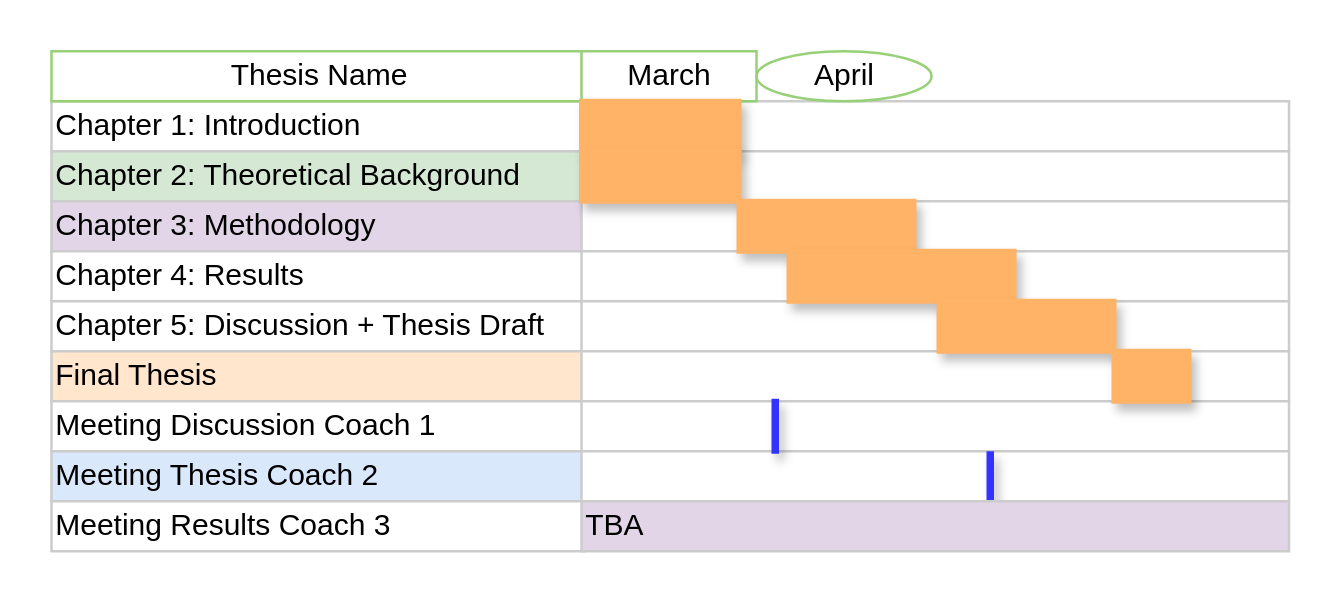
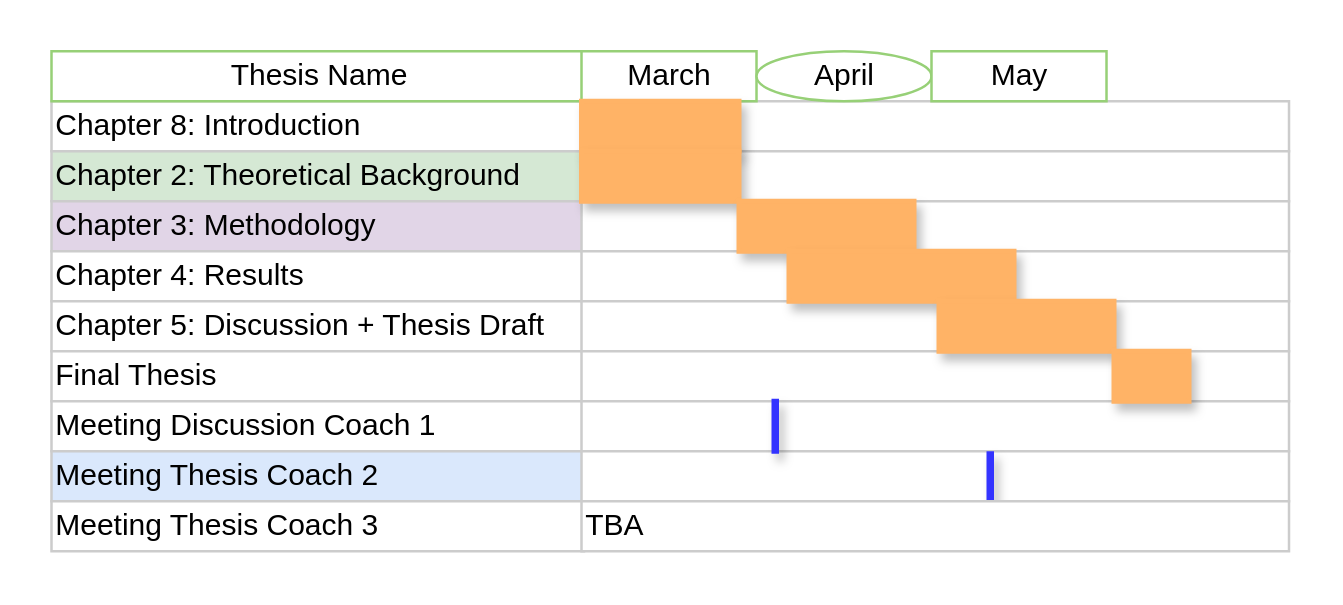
none -> (1019, 76)
(234, 126) -> (234, 126)
(318, 376) -> (318, 376)
(230, 526) -> (222, 526)
(935, 526) -> (935, 526)
